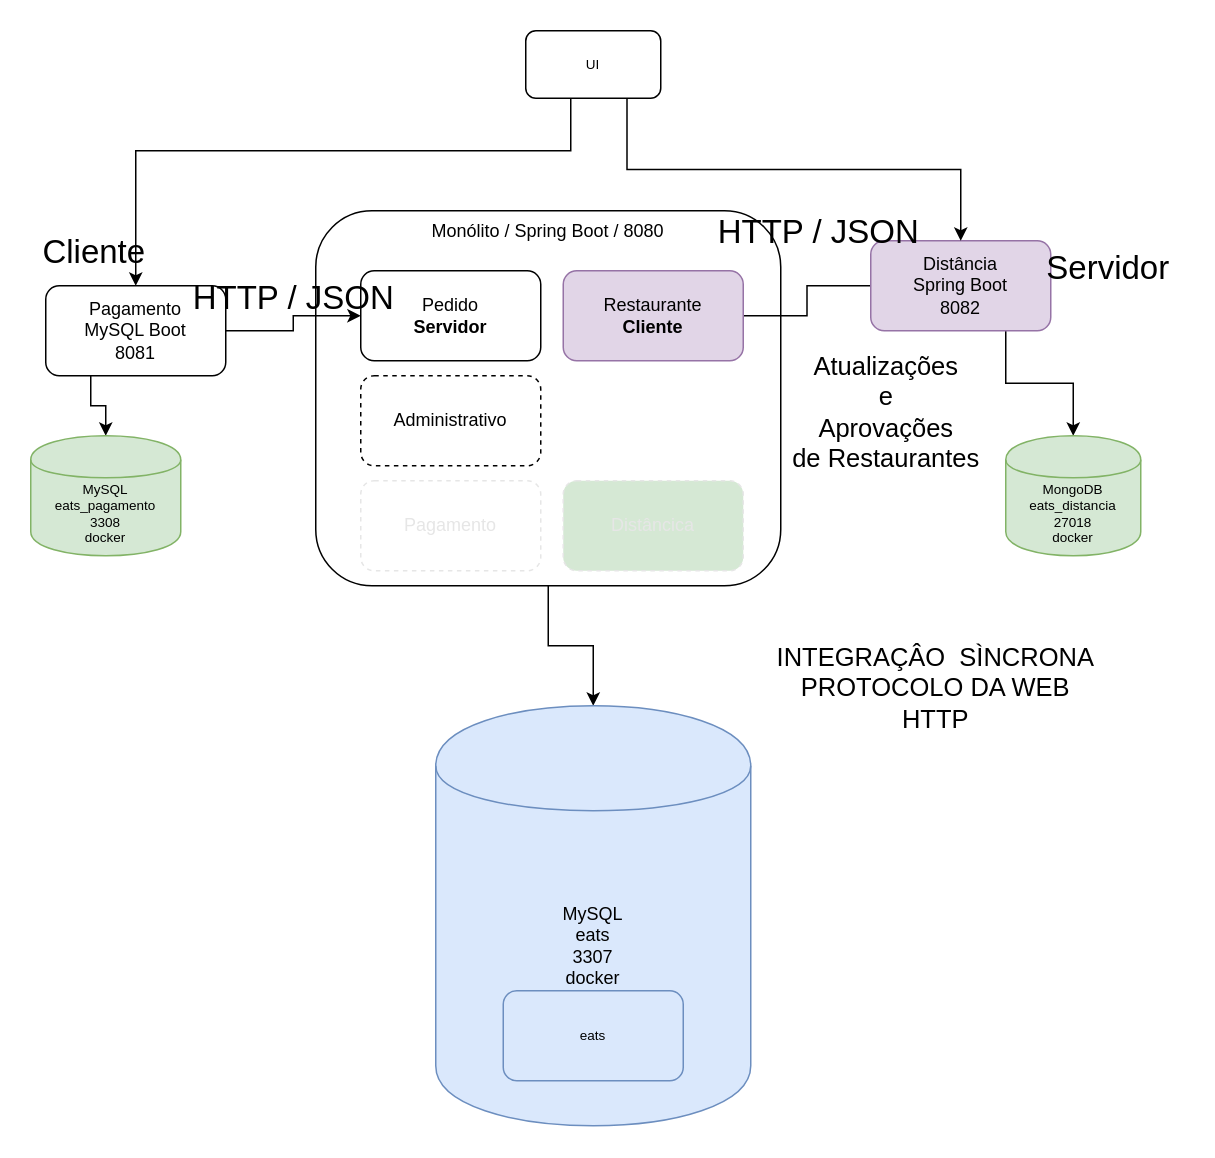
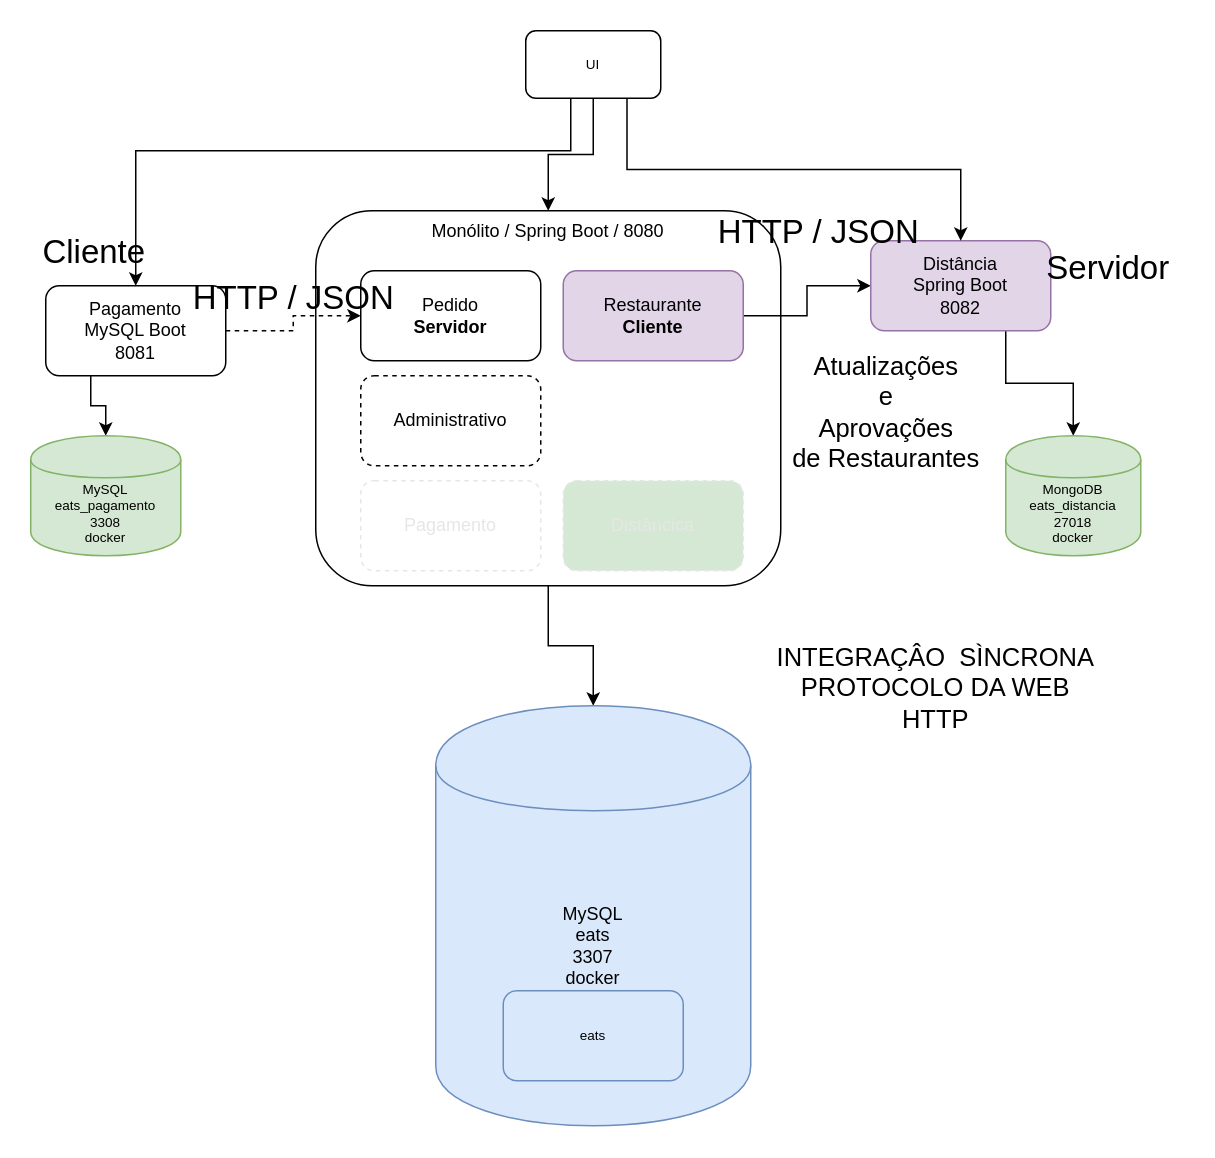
none -> (576, 155)
(863, 286) -> (859, 286)
(293, 330) -> (293, 330)
